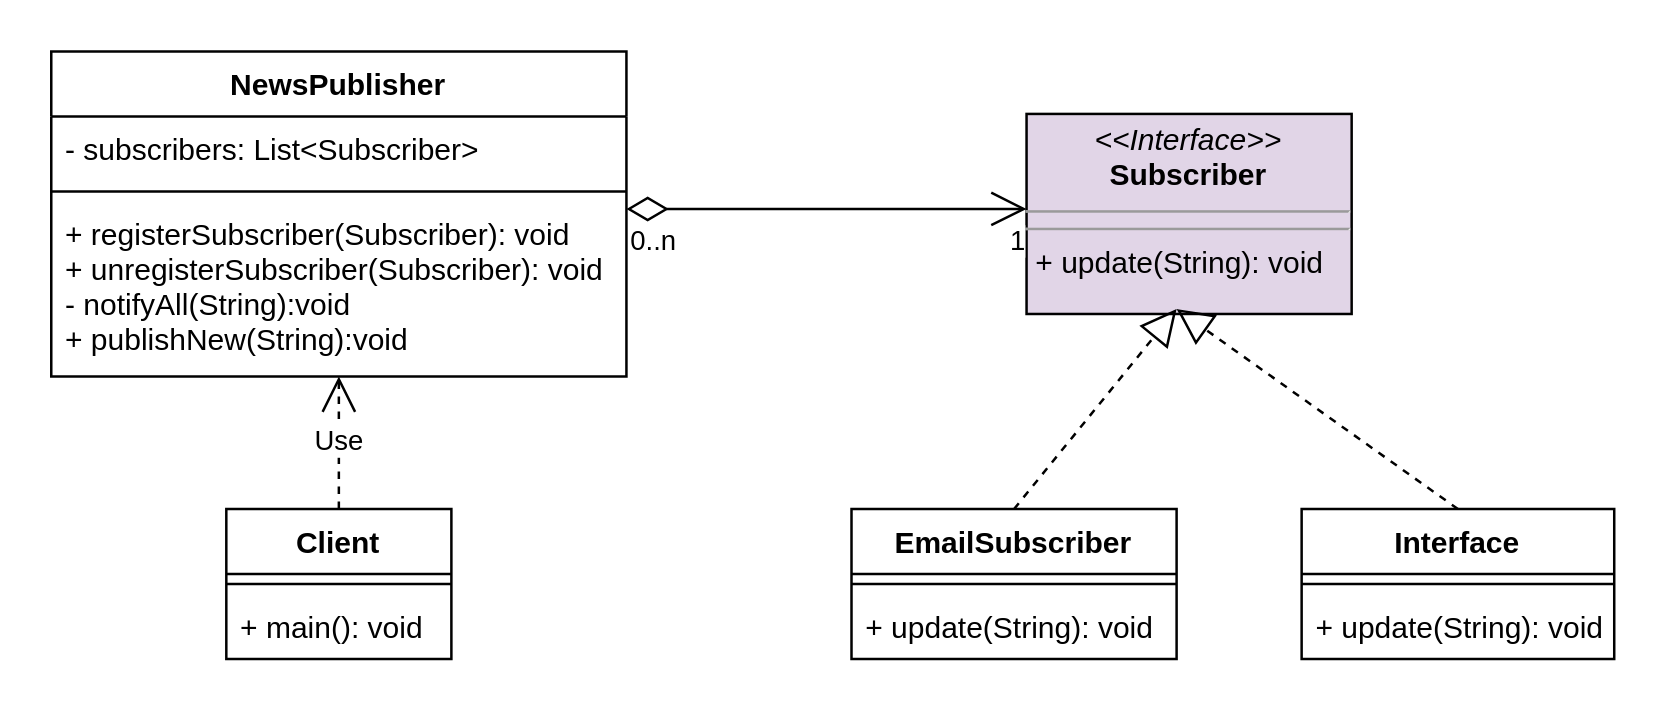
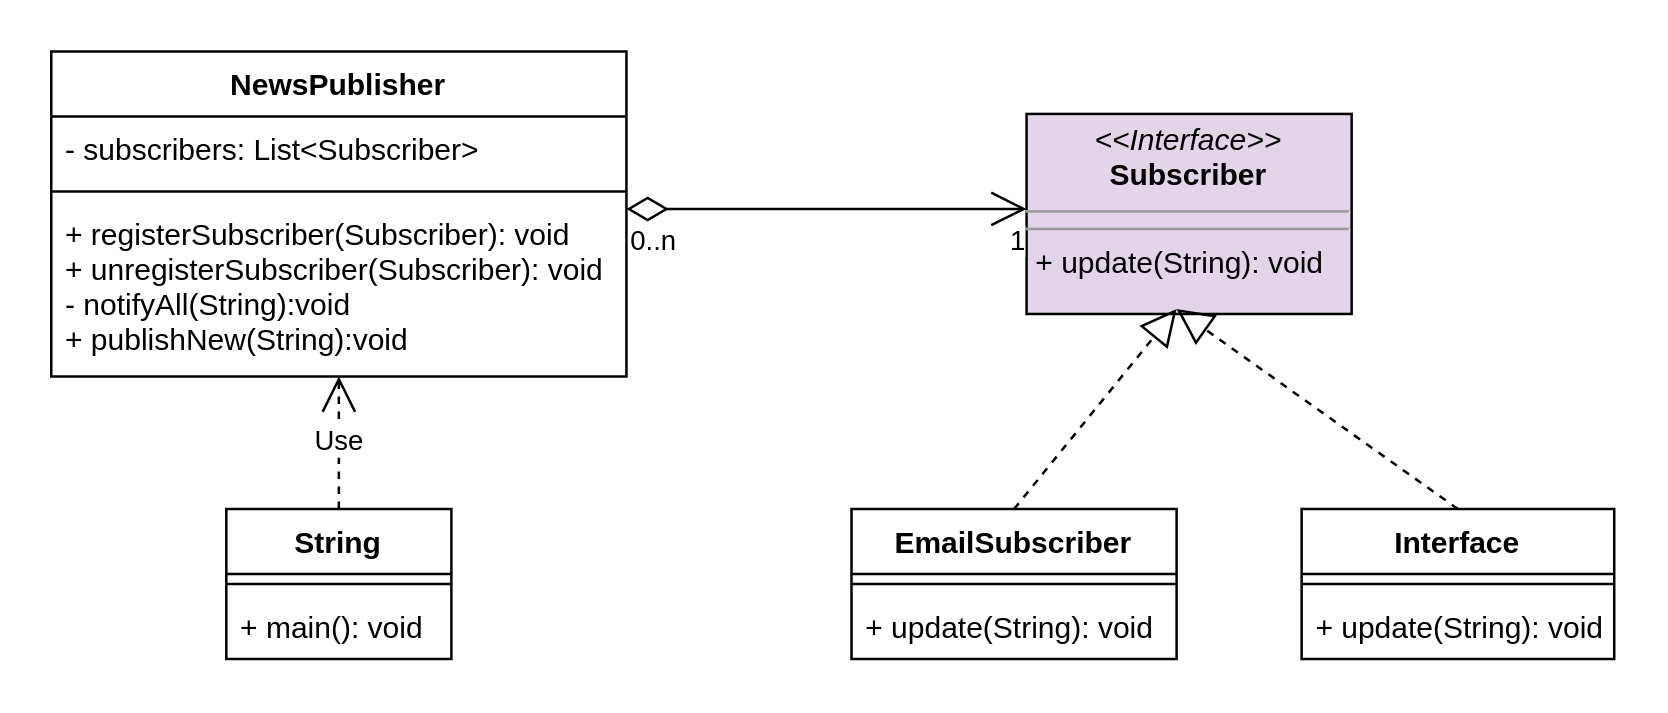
(338, 543) -> (338, 543)
